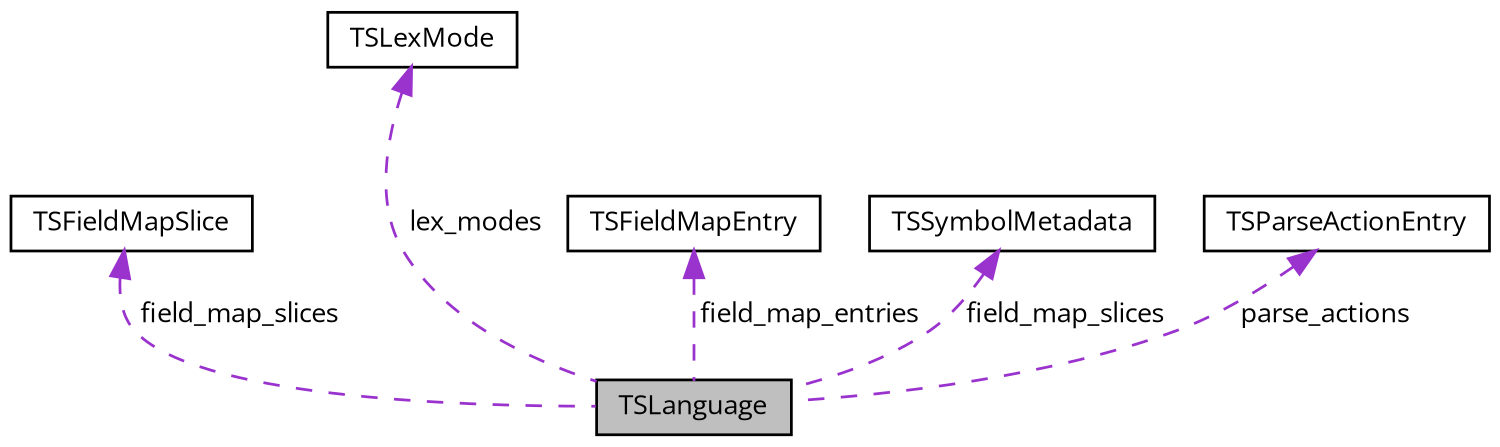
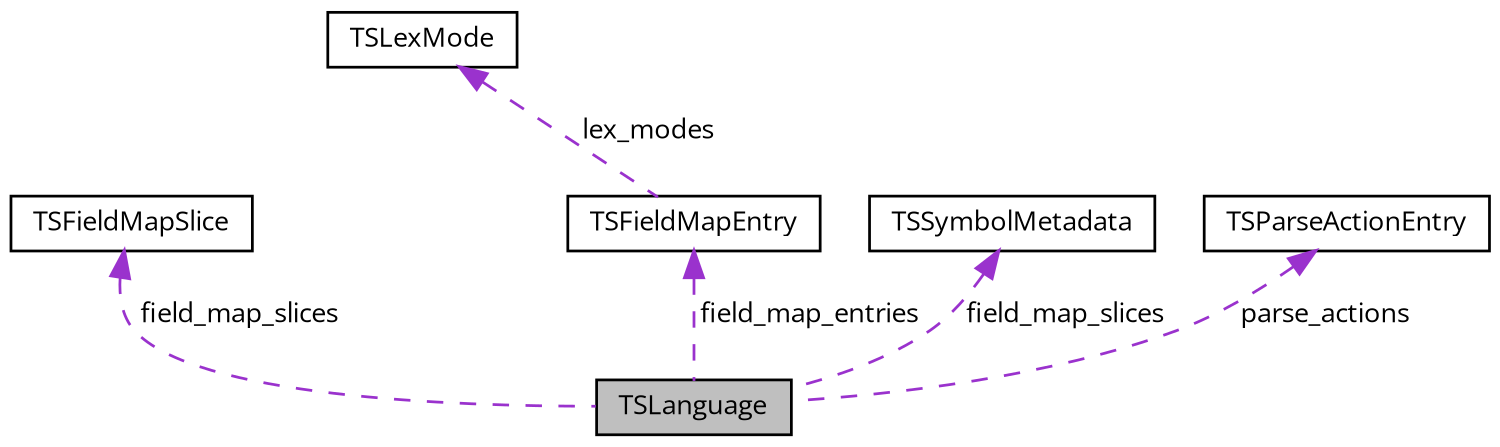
(426, 281) -> (570, 140)
